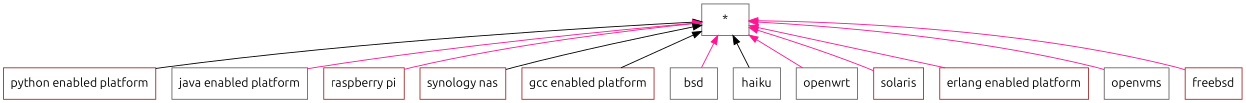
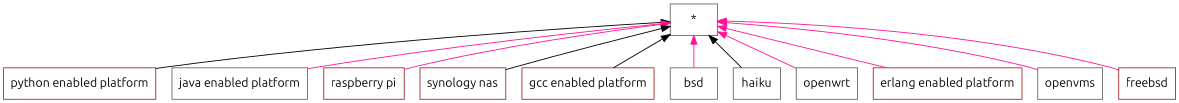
(899, 84) -> none
